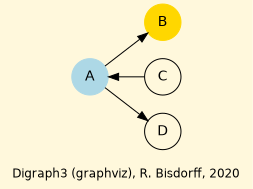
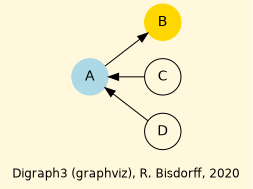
(122, 101) -> (130, 107)
